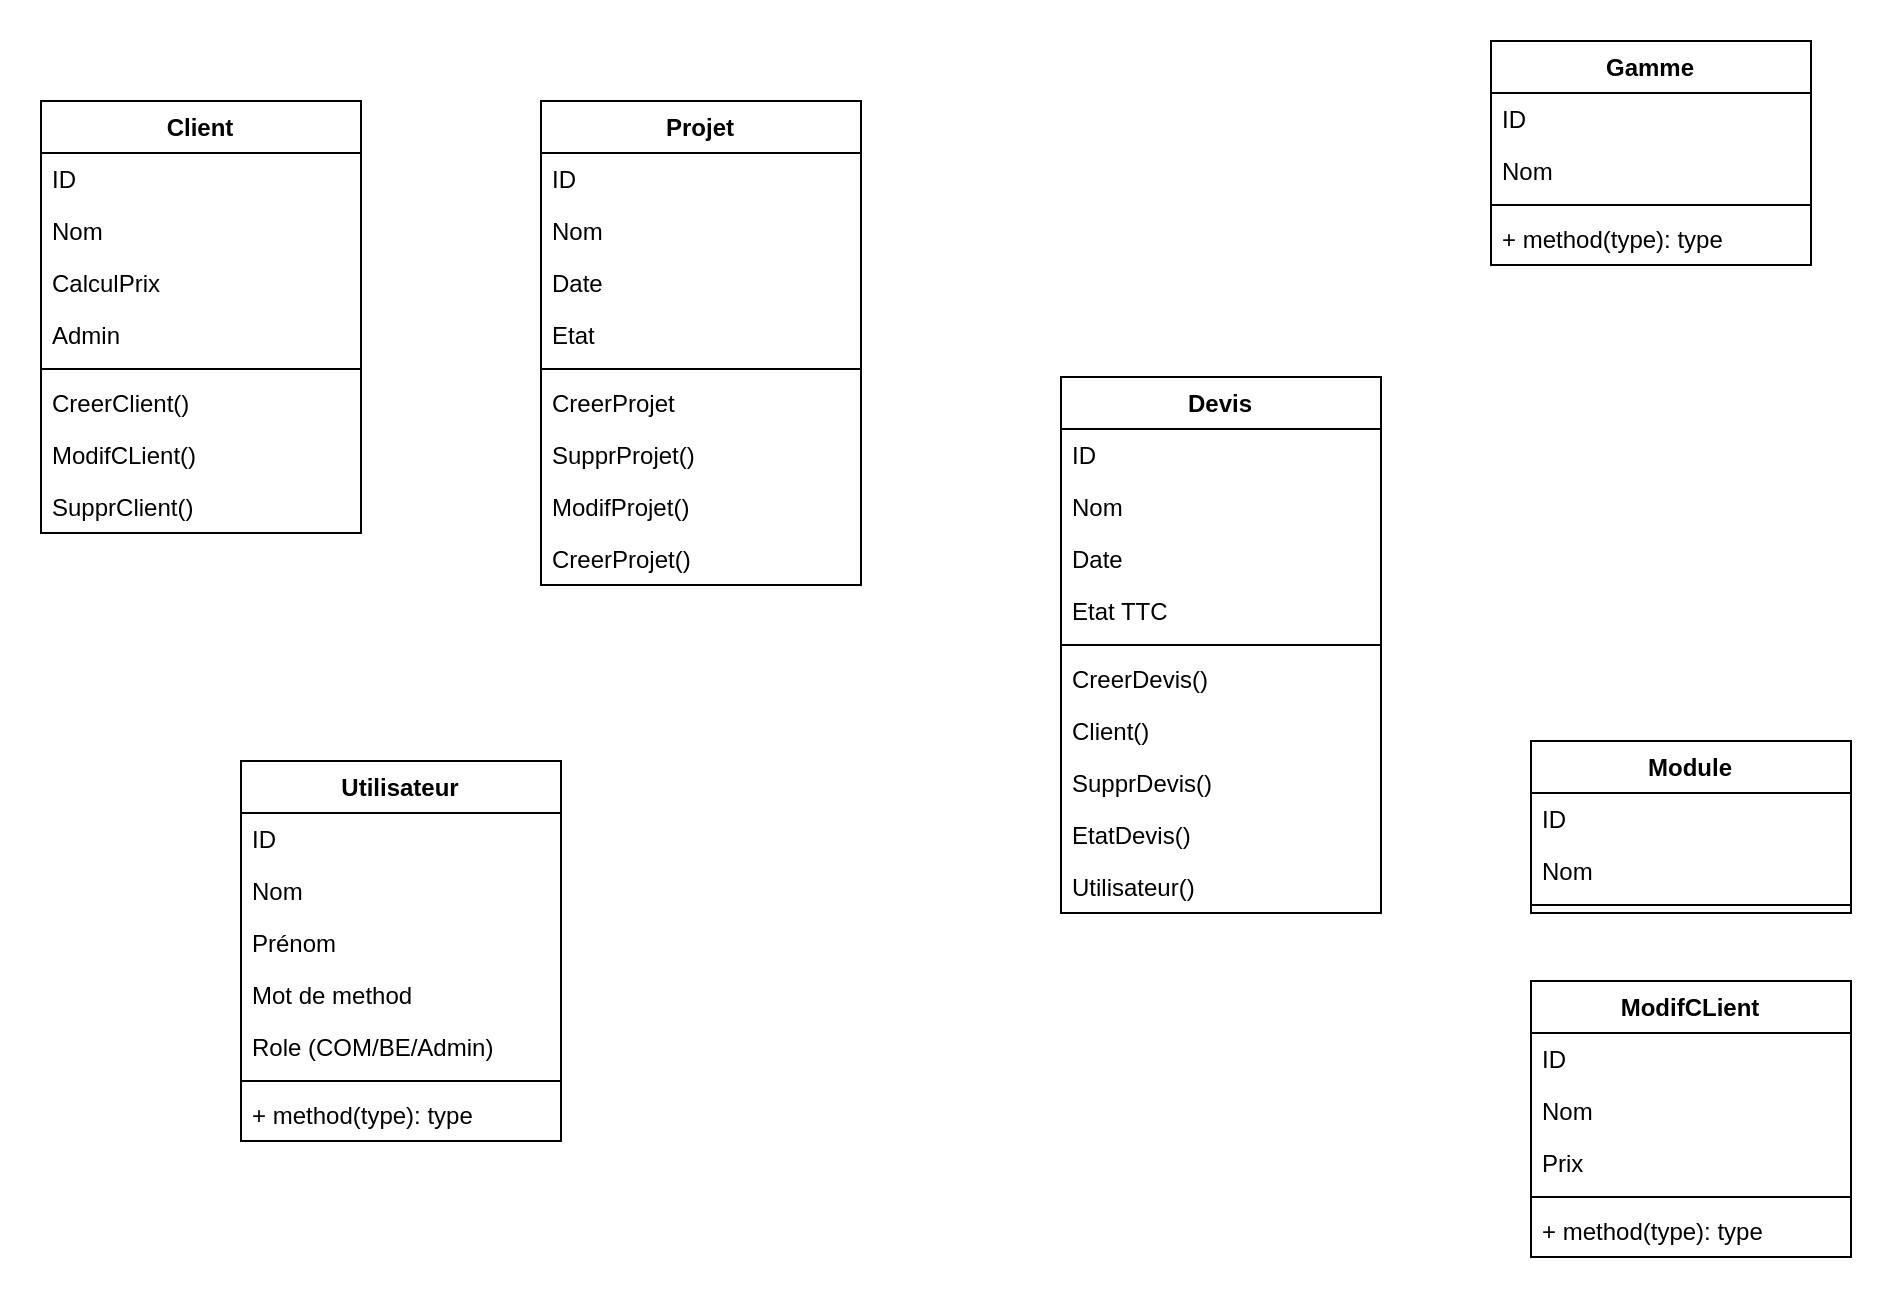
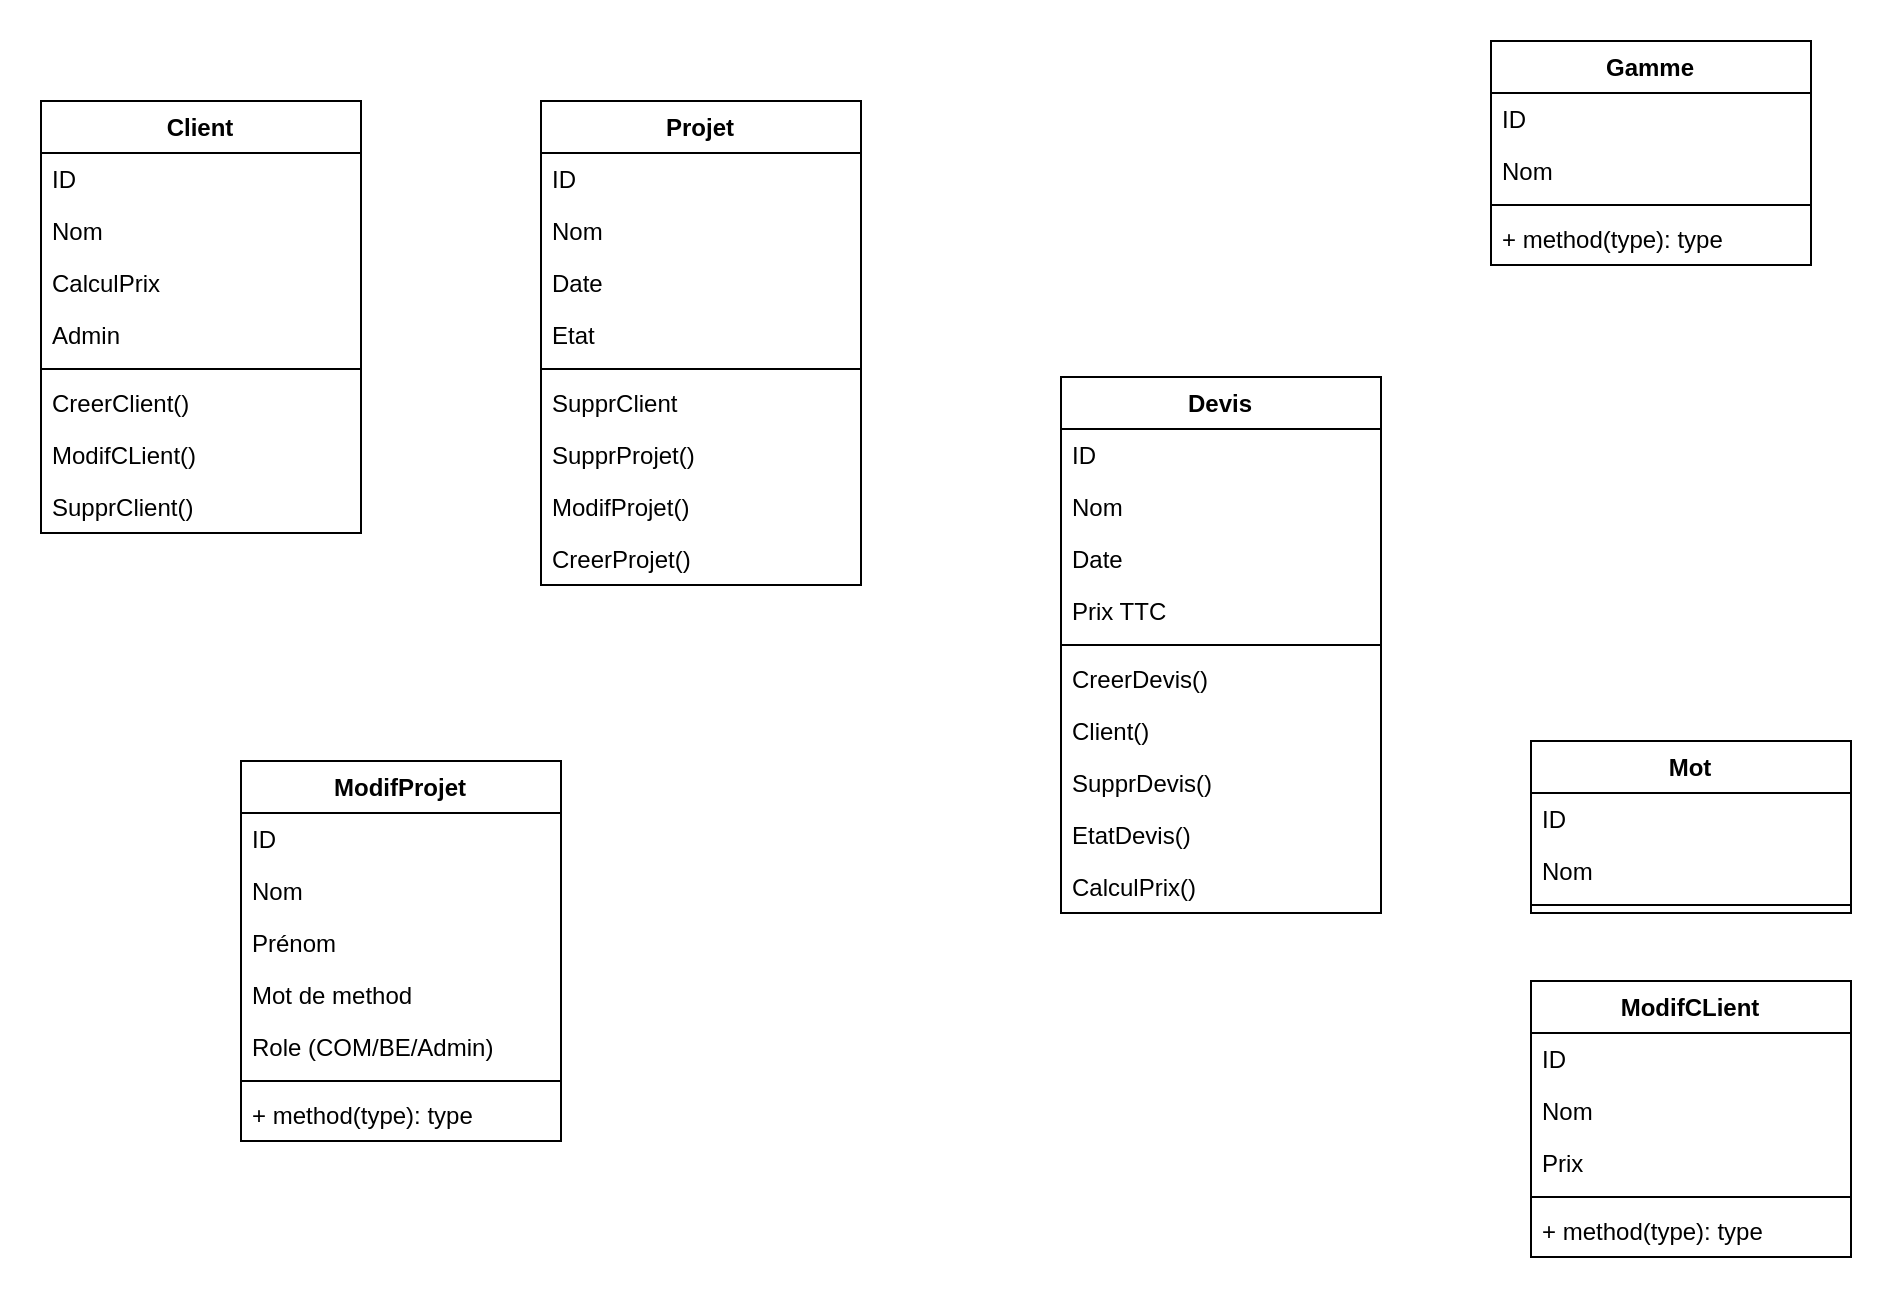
(626, 404) -> (620, 404)
(1123, 612) -> (1120, 612)
(1690, 768) -> (1690, 768)
(400, 788) -> (400, 788)
(1150, 888) -> (1143, 888)
